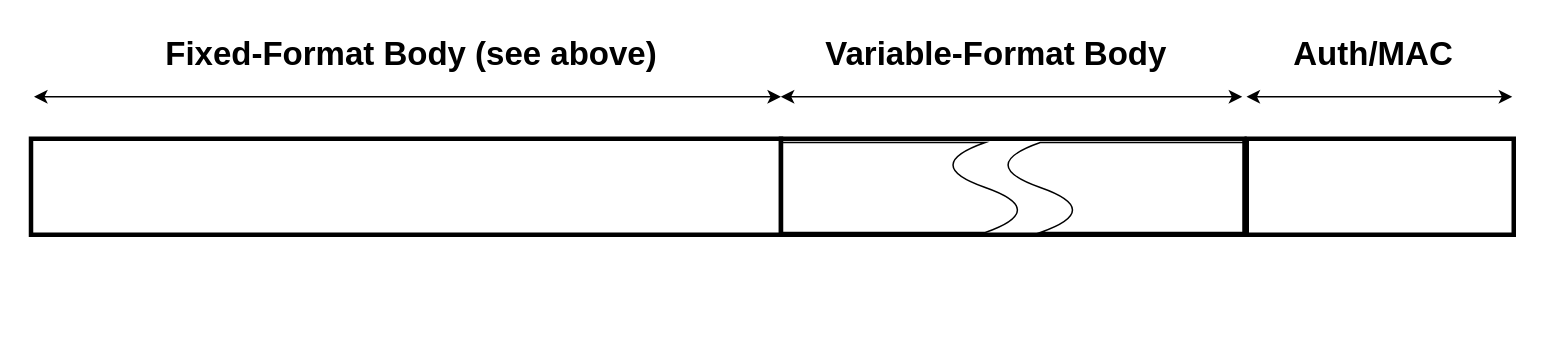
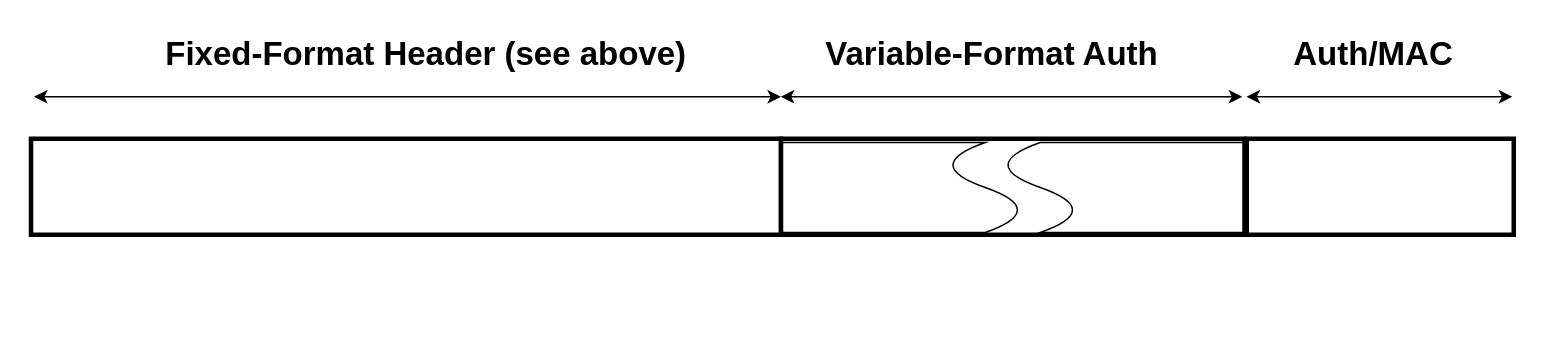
(303, 46) -> (313, 46)
(920, 46) -> (920, 46)
